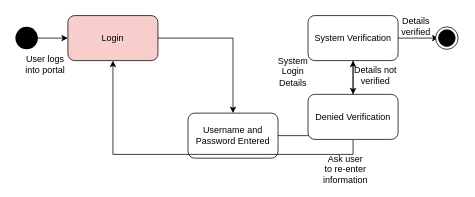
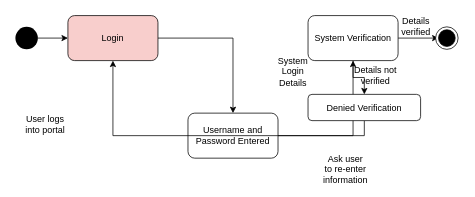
(45, 64) -> (45, 124)
(353, 117) -> (364, 107)
